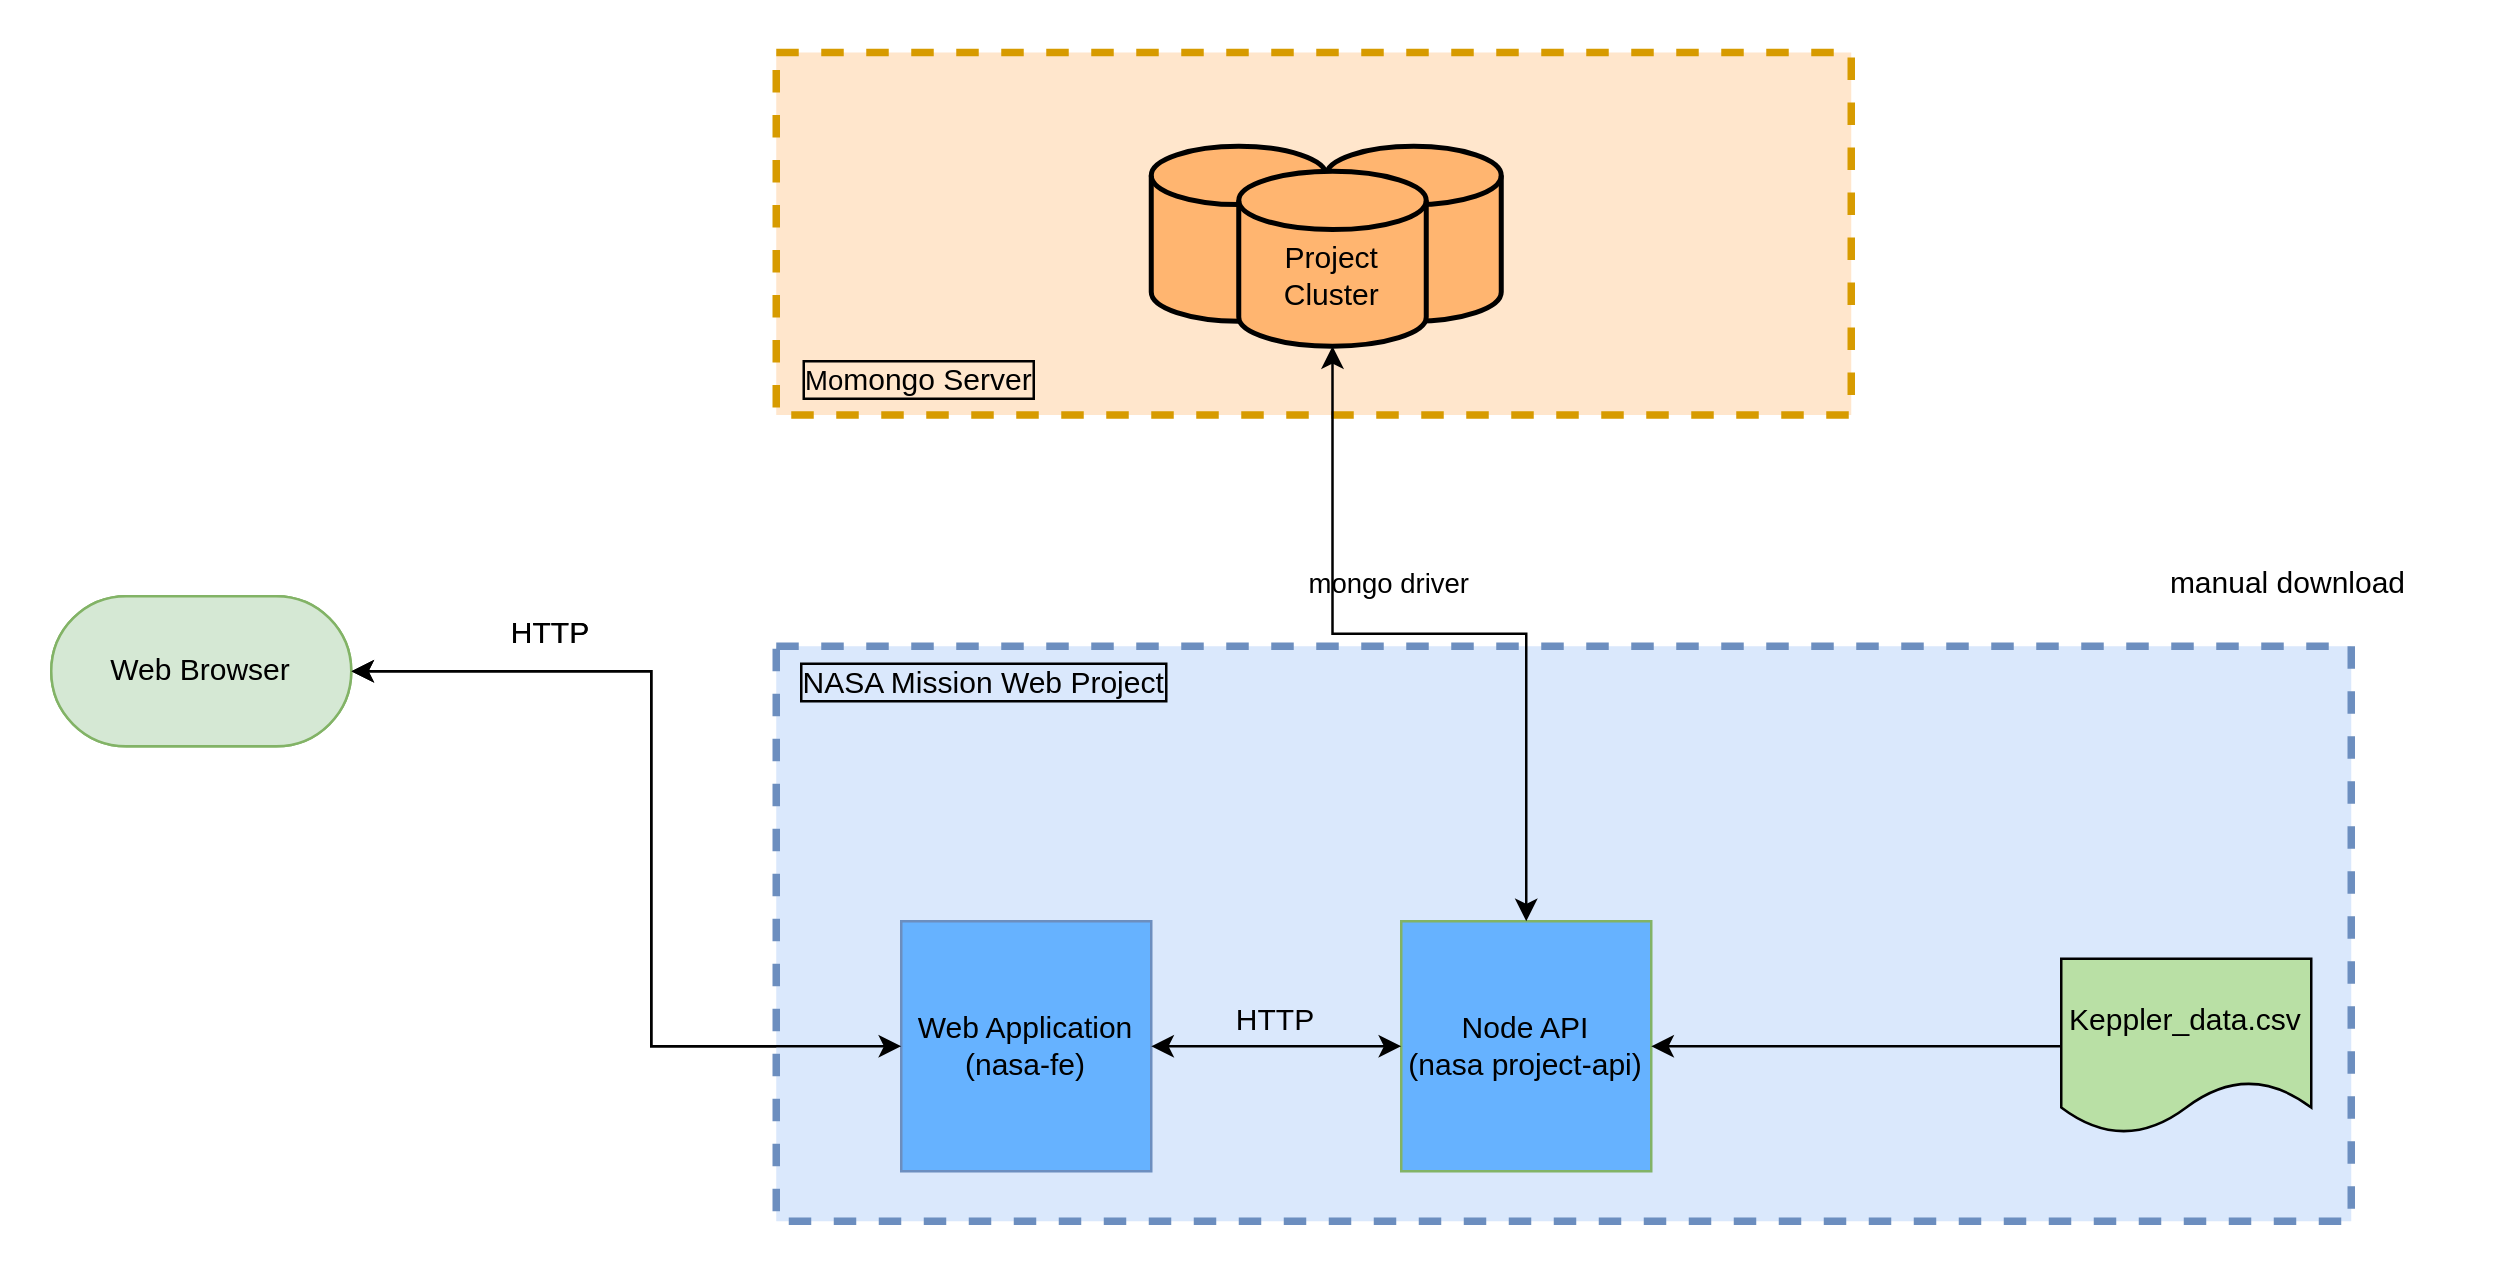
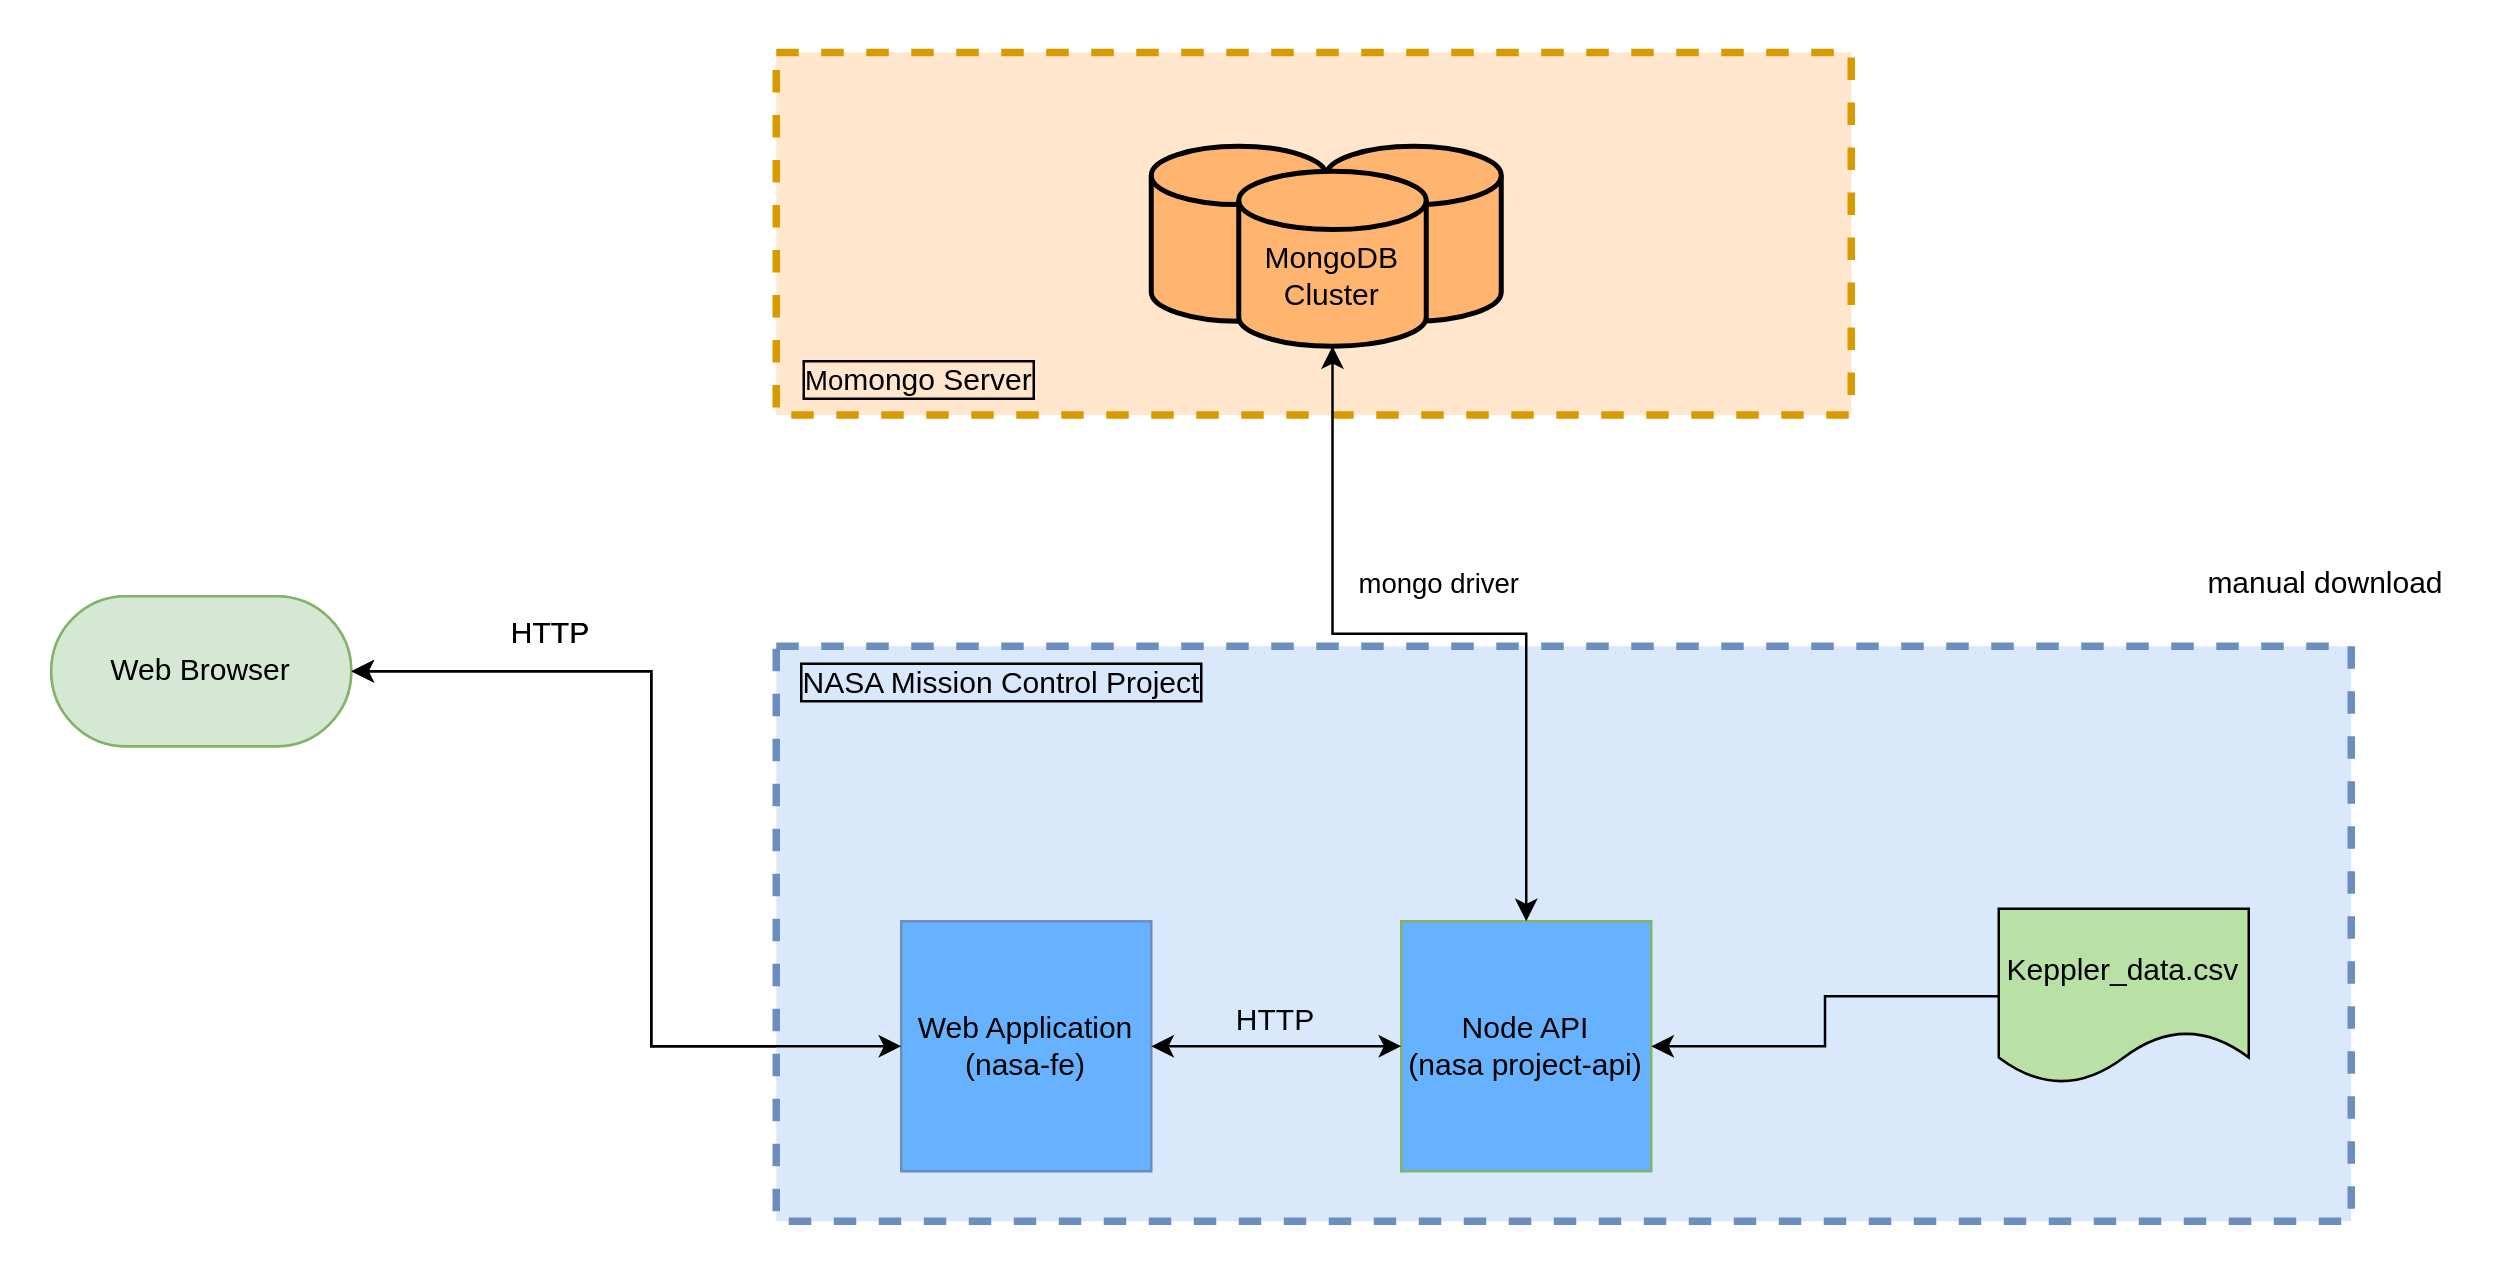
(1333, 259) -> (1333, 259)
(1389, 584) -> (1439, 584)
(2289, 584) -> (2326, 584)
(983, 682) -> (1013, 682)
(2186, 1046) -> (2124, 996)
